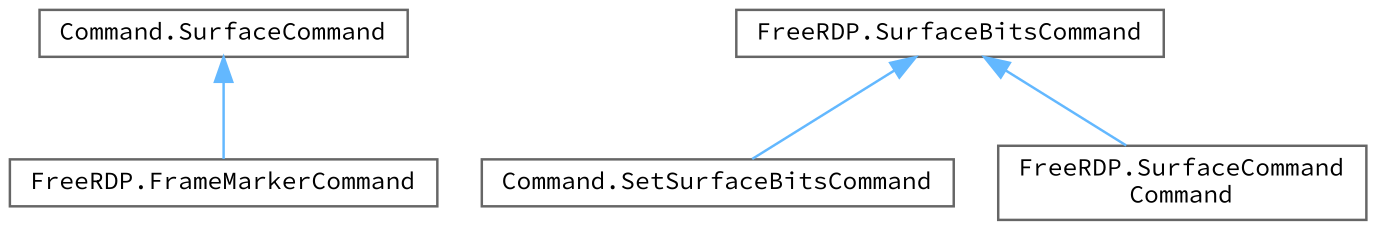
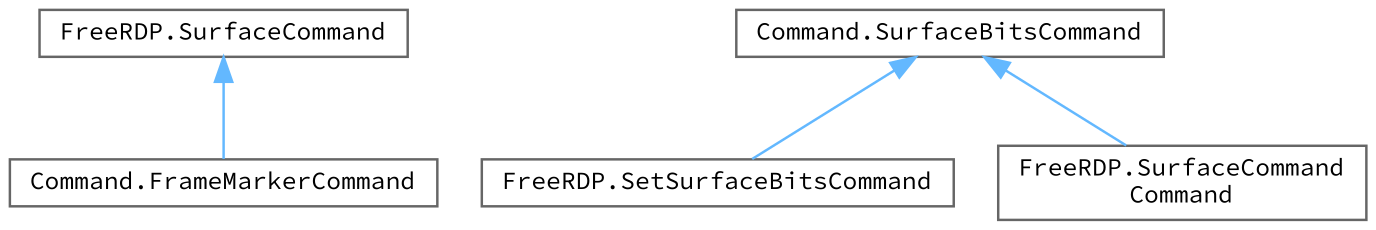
(224, 33) -> (224, 33)
(950, 33) -> (950, 33)
(224, 183) -> (224, 183)
(718, 183) -> (718, 183)
